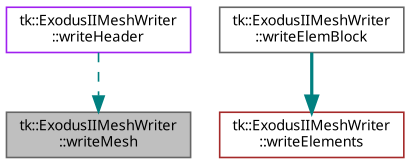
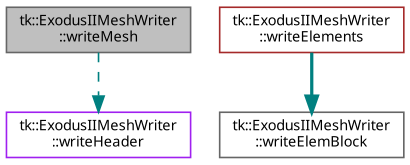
(99, 74) -> (99, 74)
(312, 74) -> (312, 74)
